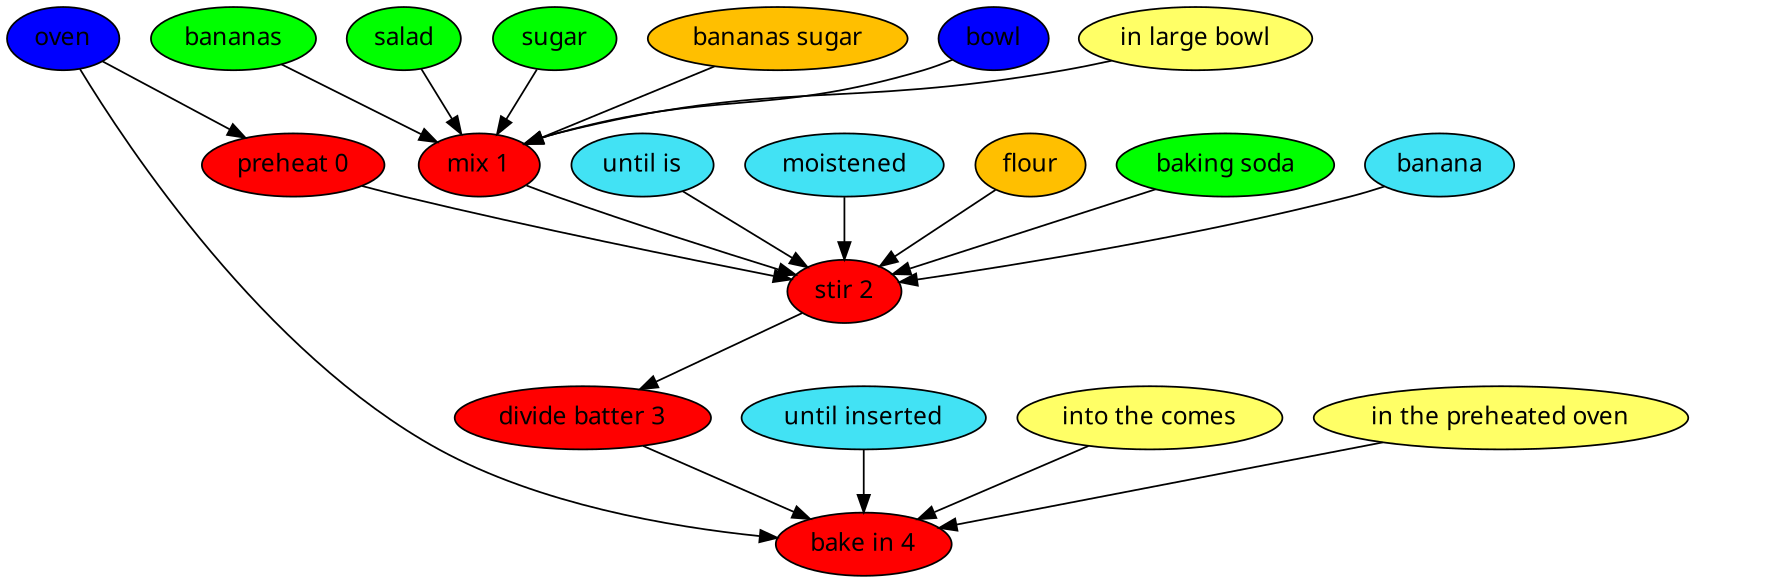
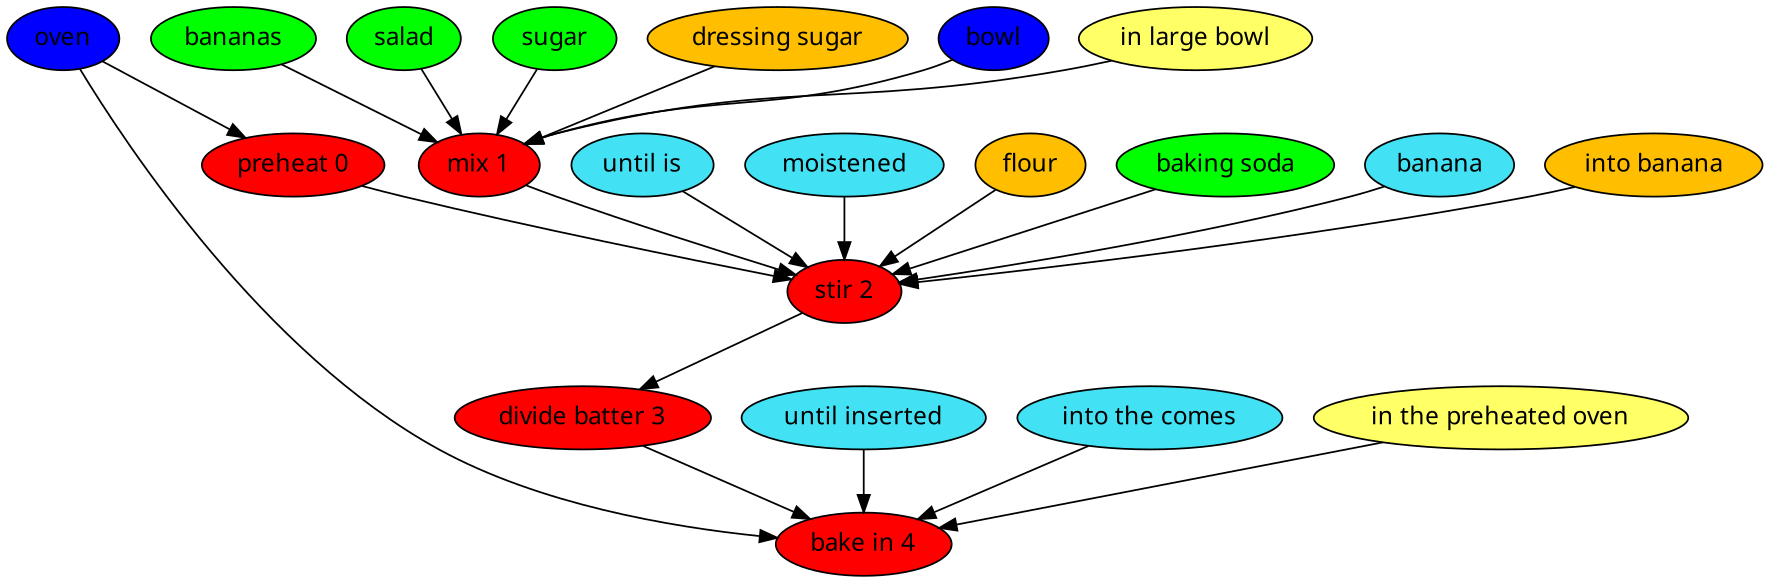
(778, 39) -> (778, 39)
none -> (1654, 165)
(1150, 418) -> (1150, 418)
